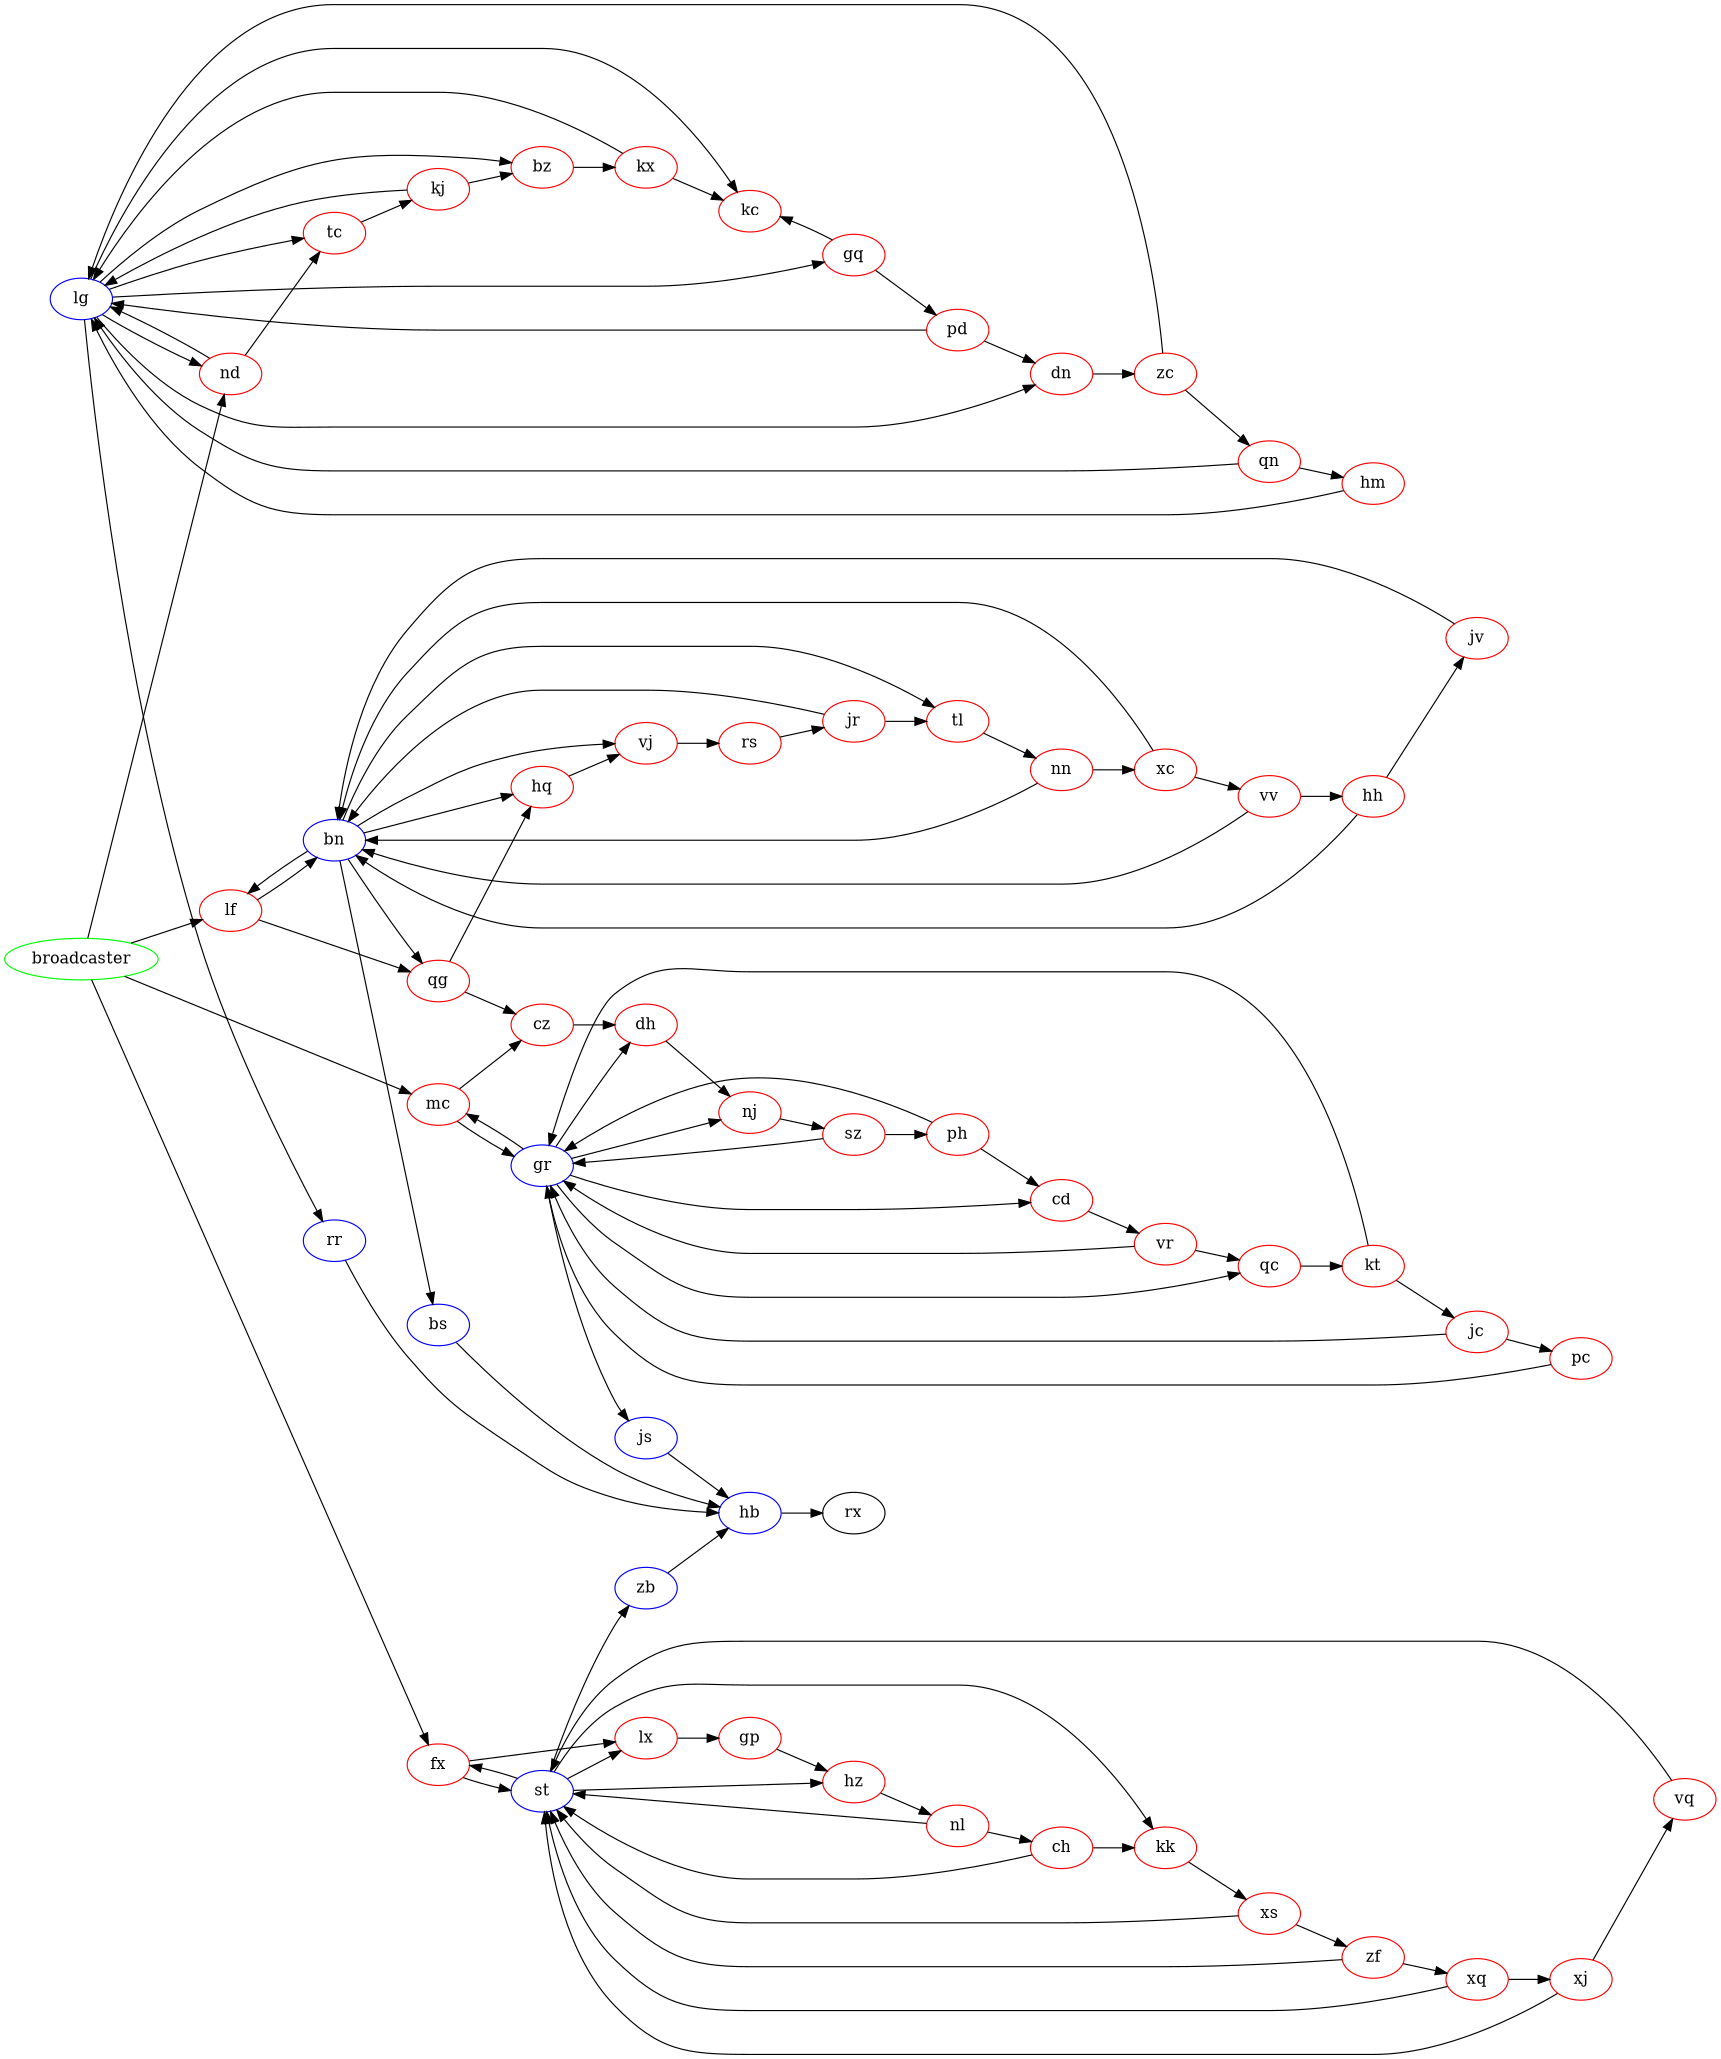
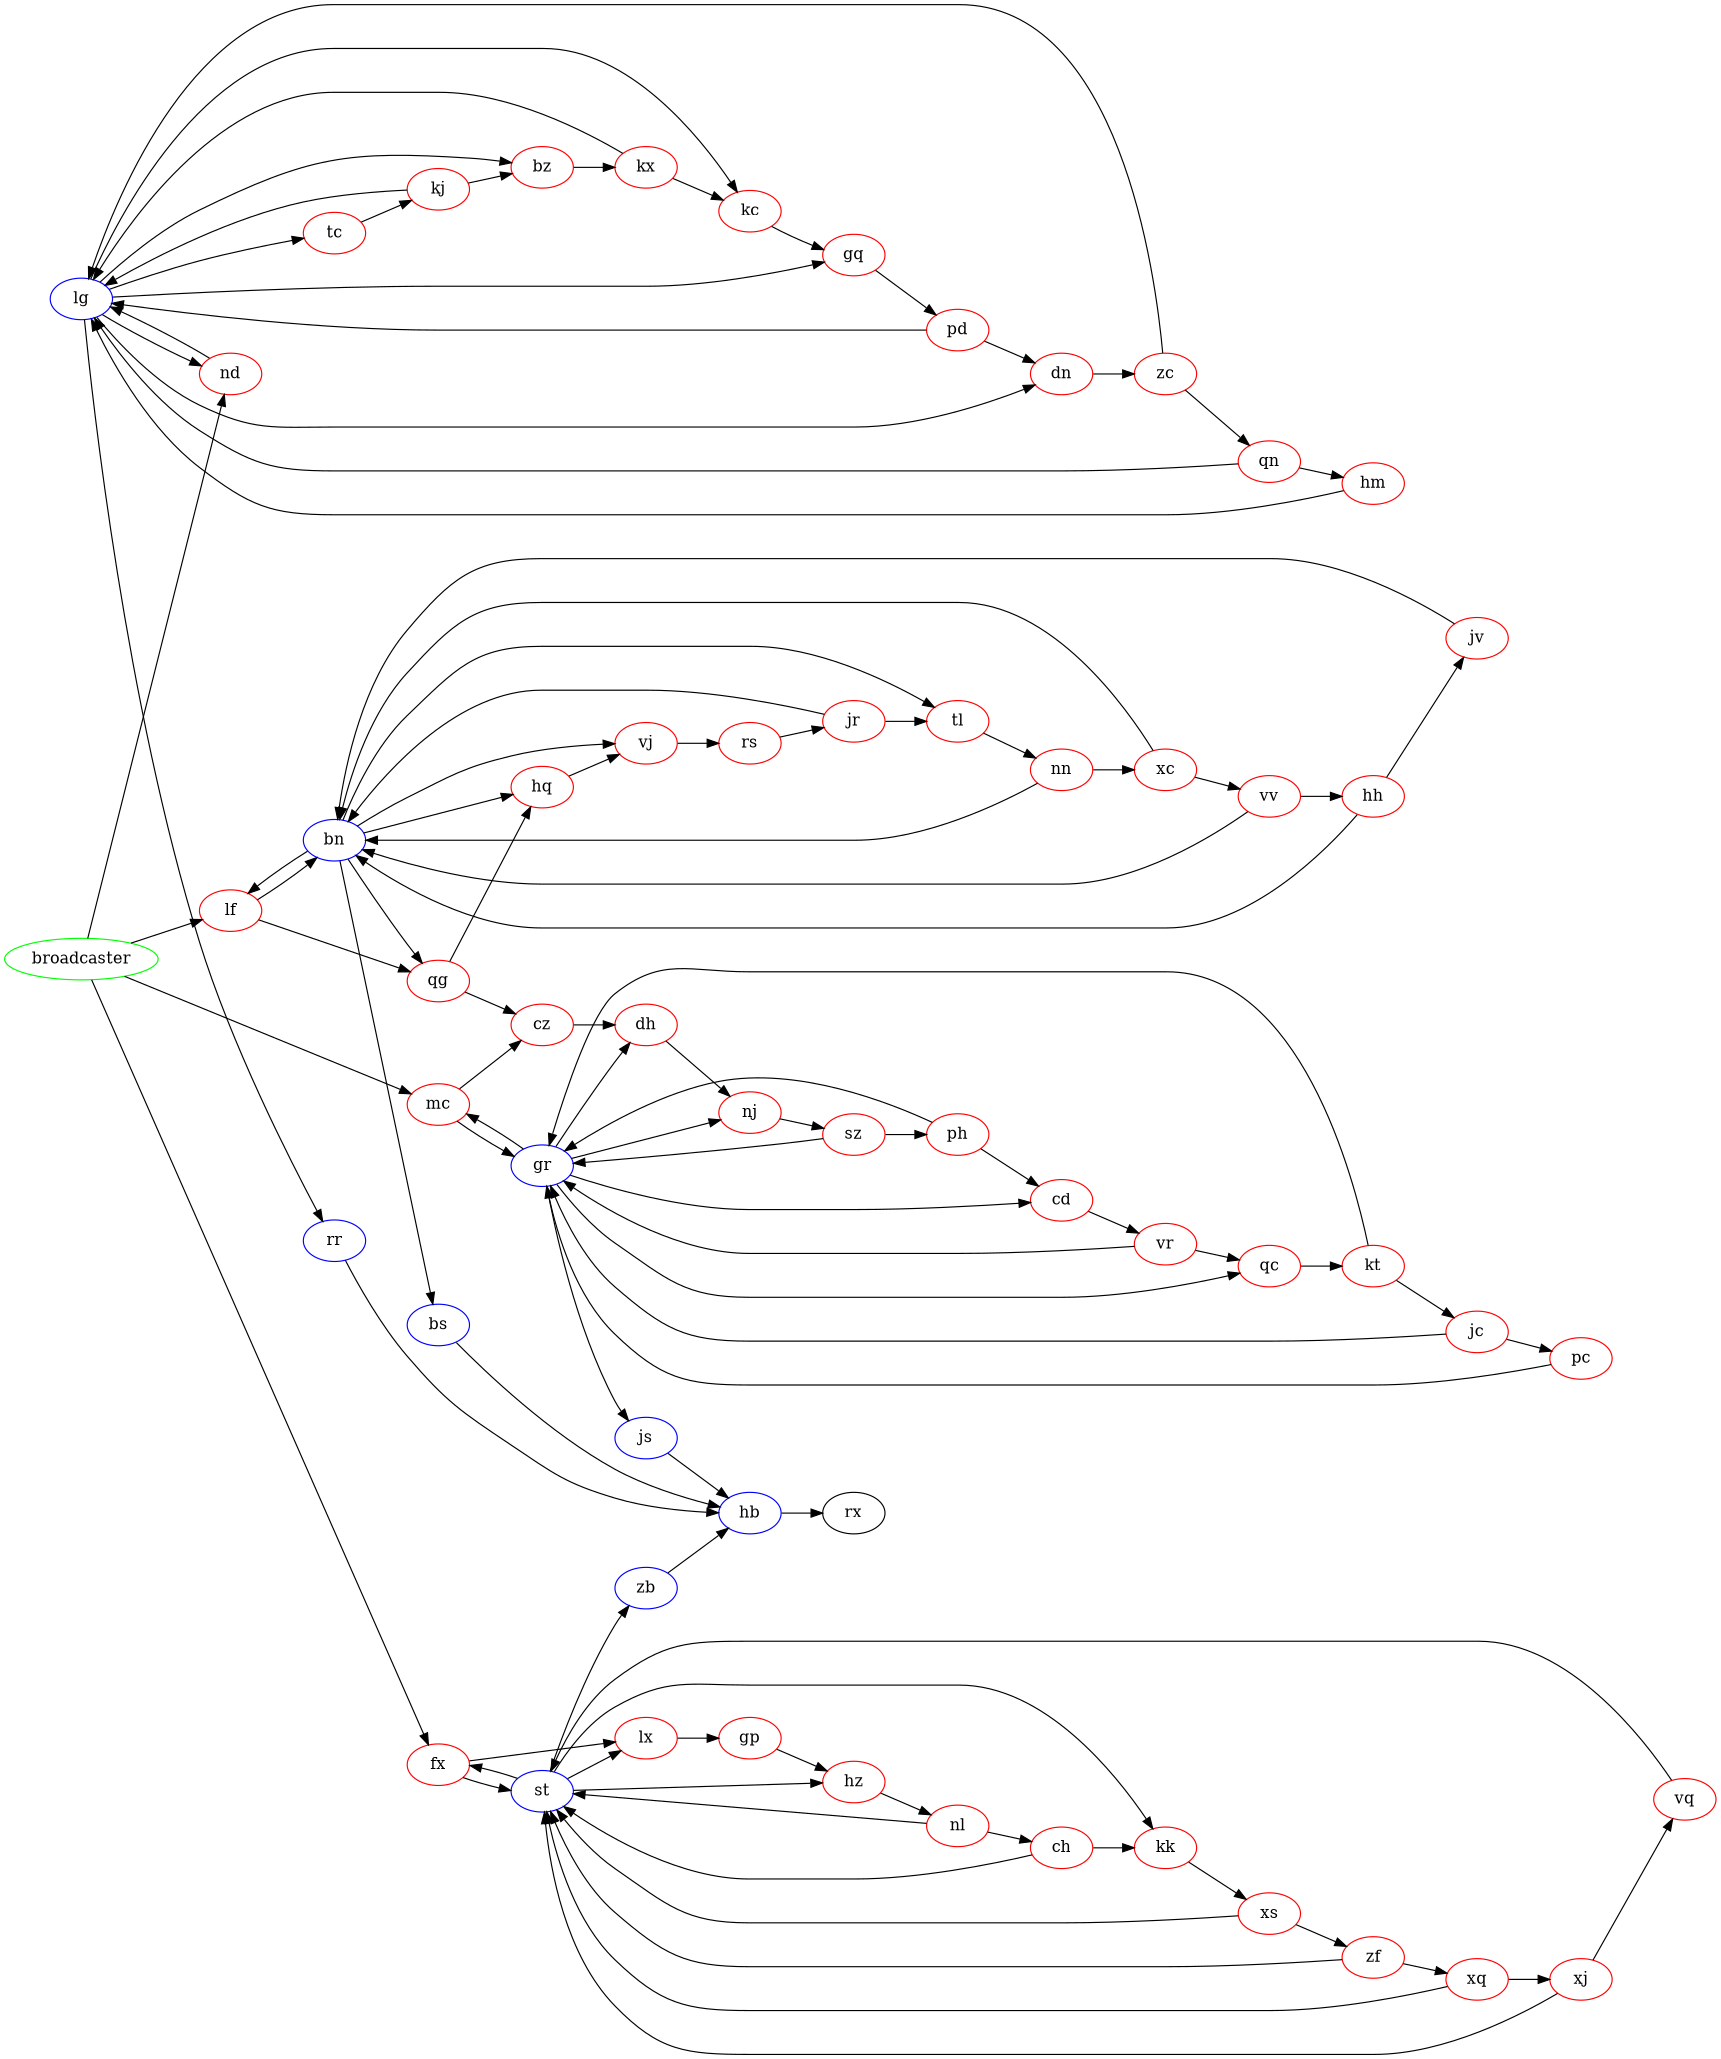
(812, 230) -> (792, 237)
(279, 308) -> none
